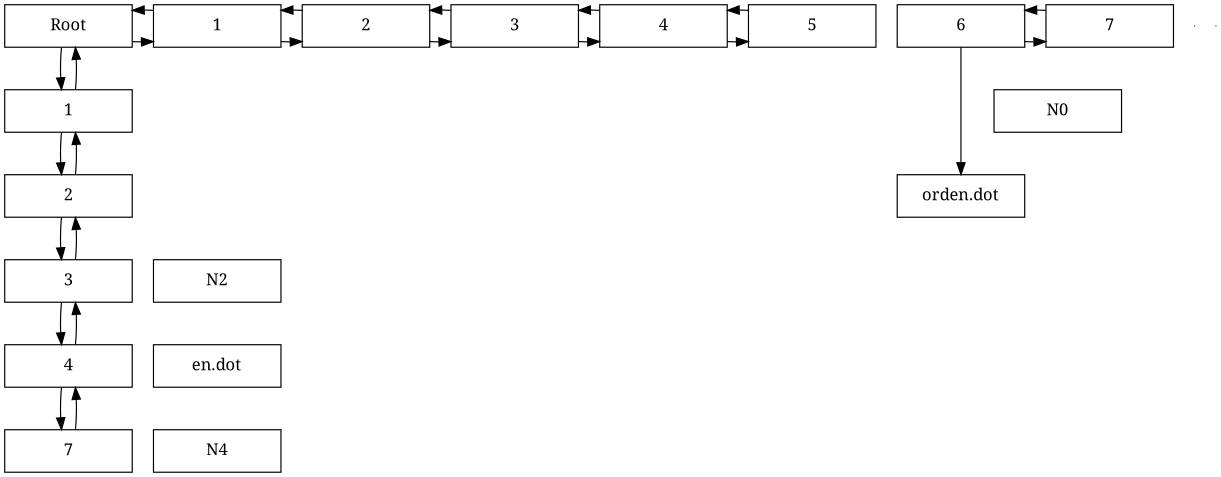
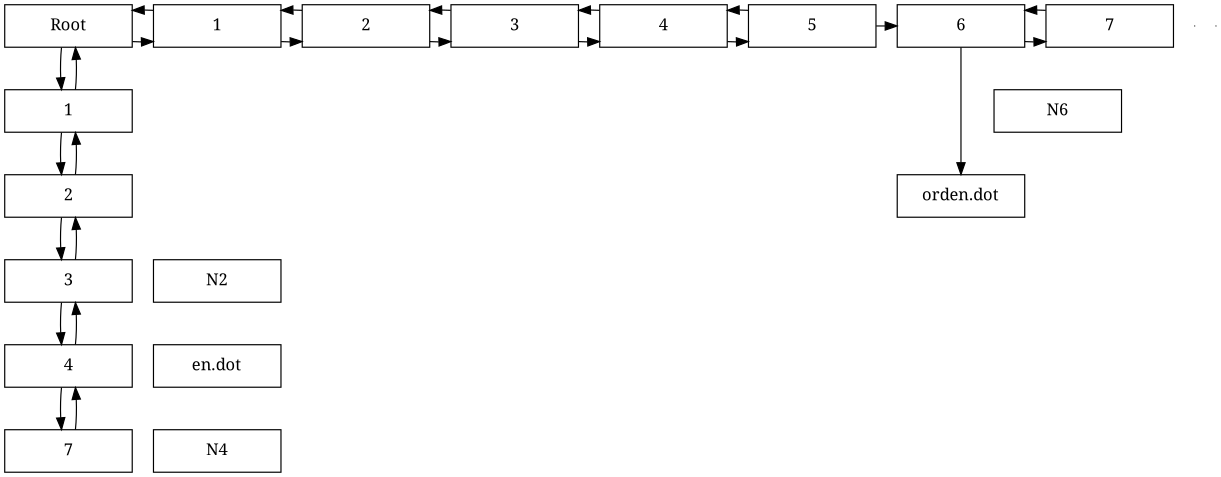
none -> (881, 26)
(1058, 111) -> (1058, 111)
